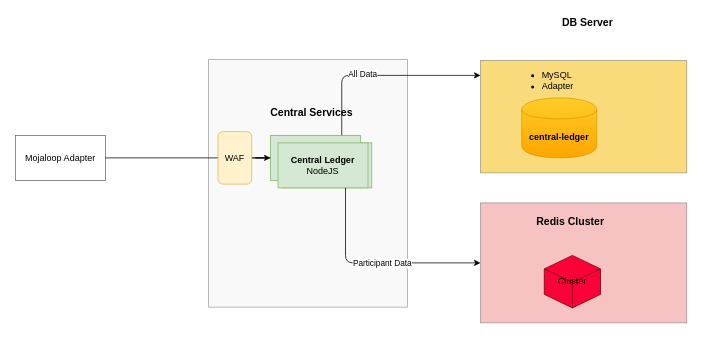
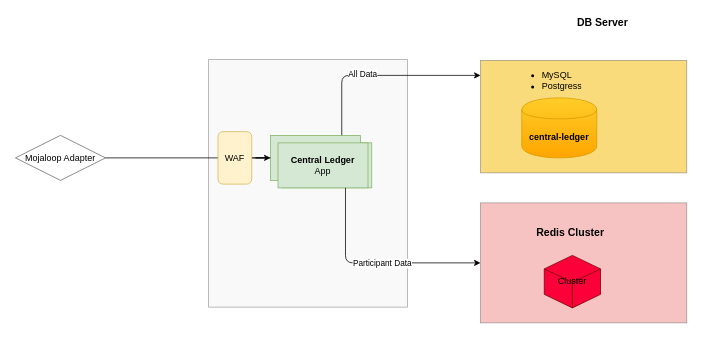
(587, 23) -> (602, 23)
(530, 75) -> (535, 75)
(312, 113) -> none
(60, 158) -> (60, 158)
(323, 165) -> (323, 165)
(570, 222) -> (570, 233)
